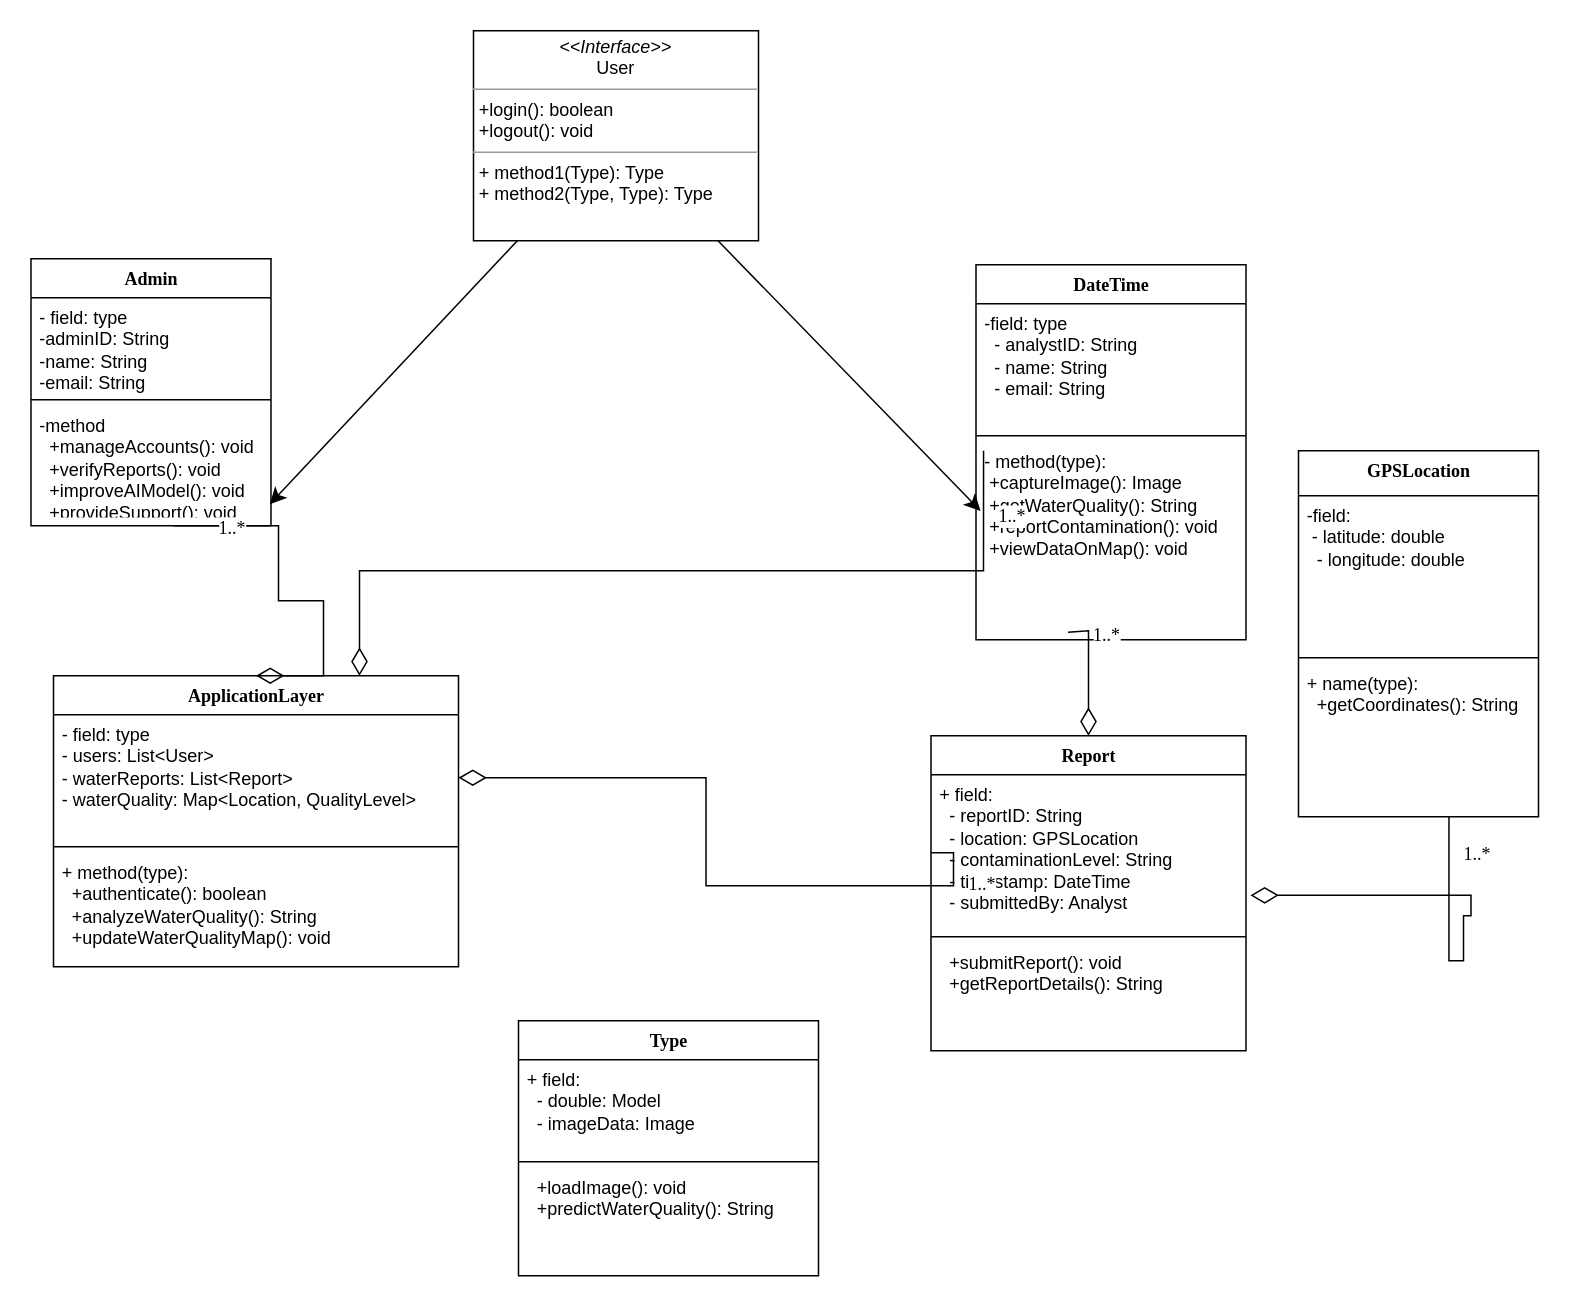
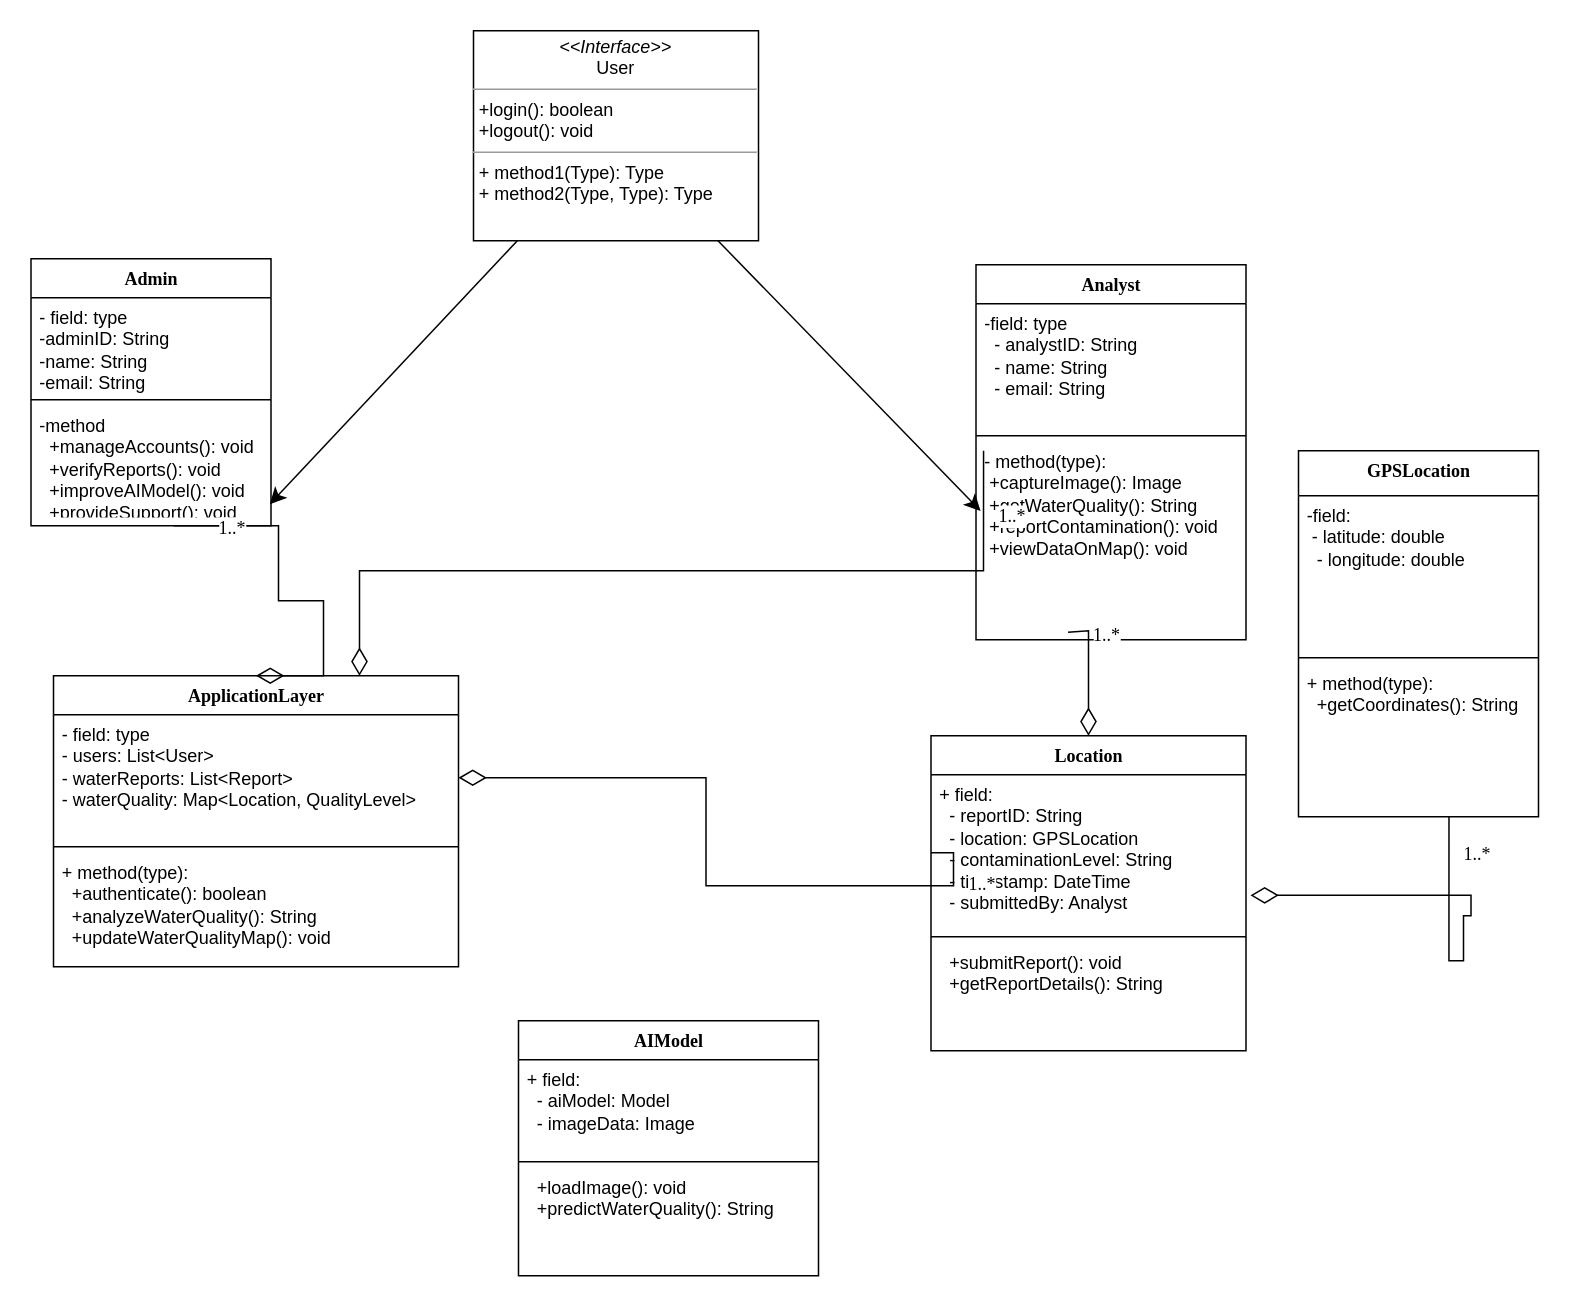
(1112, 286) -> (1112, 286)
(1420, 707) -> (1420, 707)
(1089, 757) -> (1089, 757)
(669, 1042) -> (669, 1042)
(609, 1103) -> (609, 1103)
